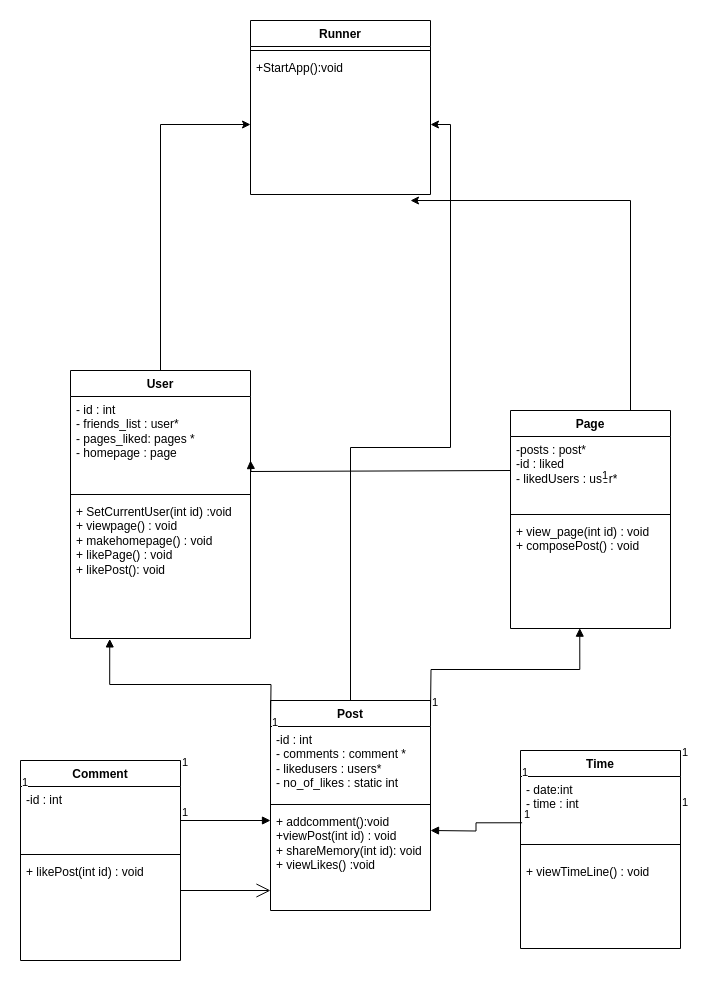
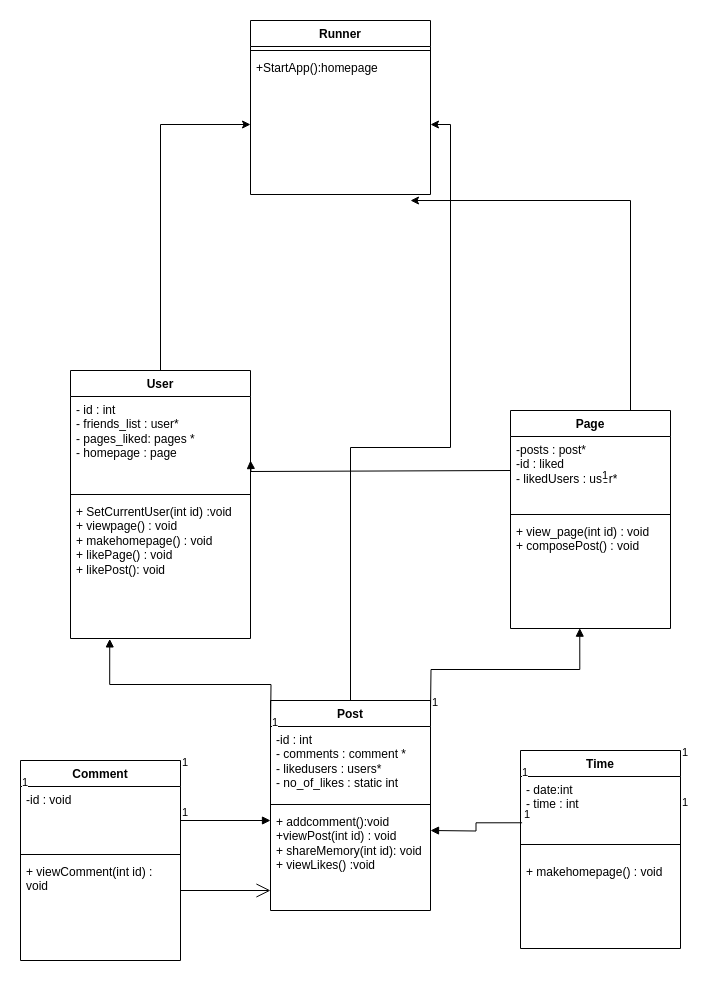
(307, 69) -> (322, 69)
(49, 801) -> (52, 801)
(95, 873) -> (102, 880)
(591, 873) -> (596, 873)
